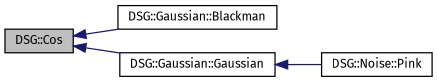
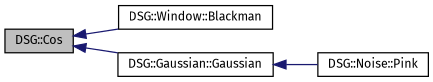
(197, 17) -> (196, 17)
